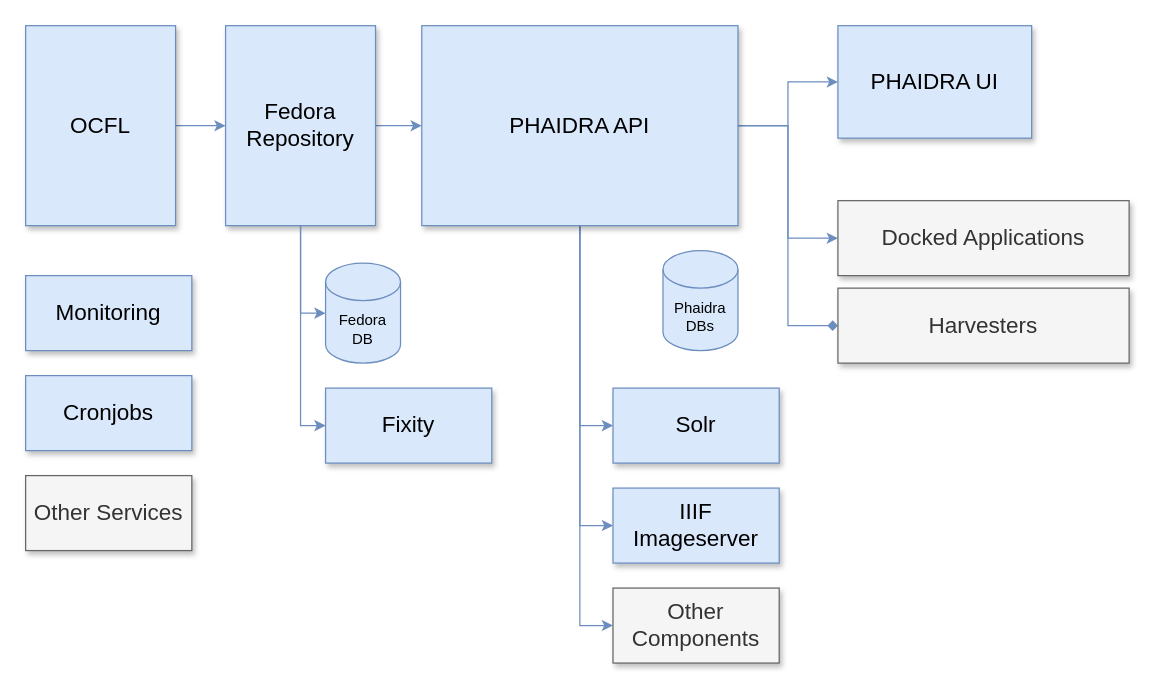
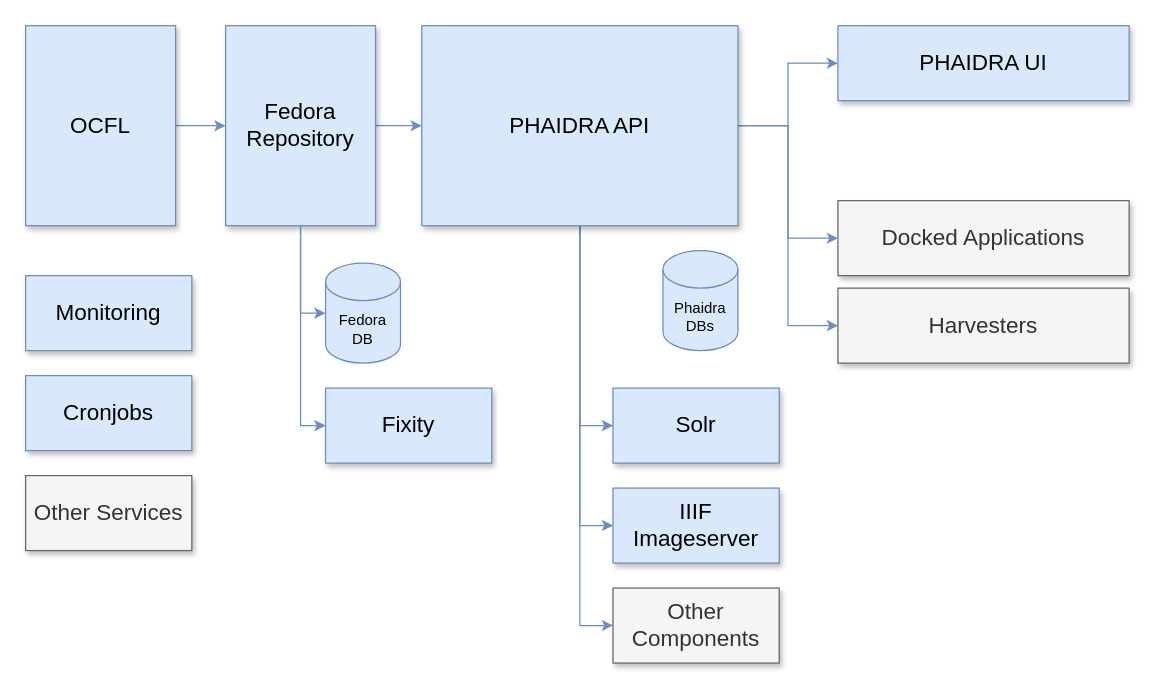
(935, 82) -> (984, 63)
(827, 326) -> (828, 326)
